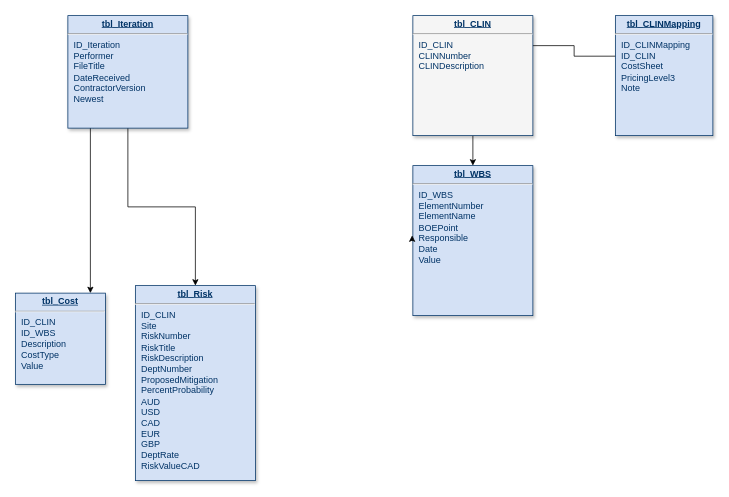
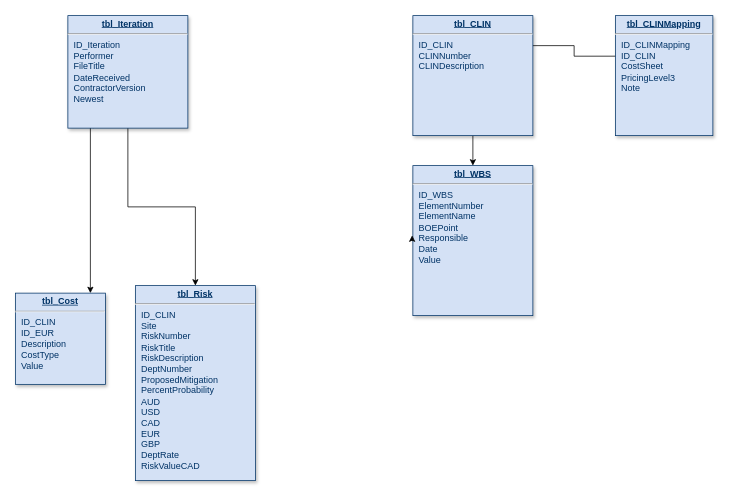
(473, 75) -> (473, 75)
(41, 325) -> (41, 325)
